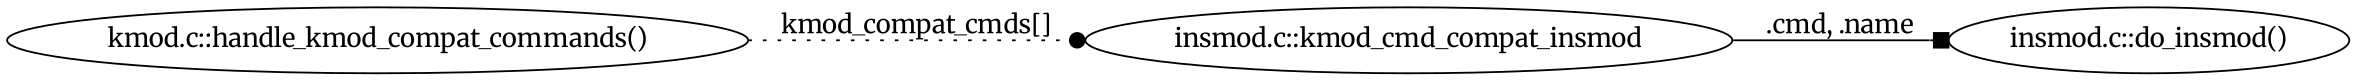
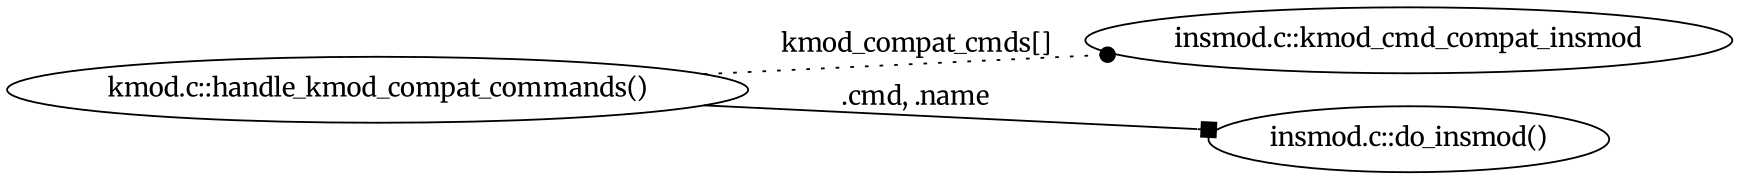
(1831, 40) -> (951, 117)
